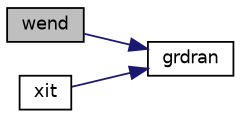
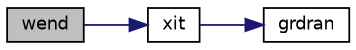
(107, 39) -> (107, 25)
